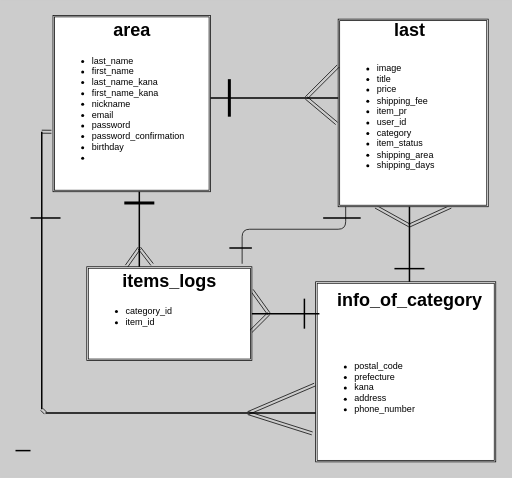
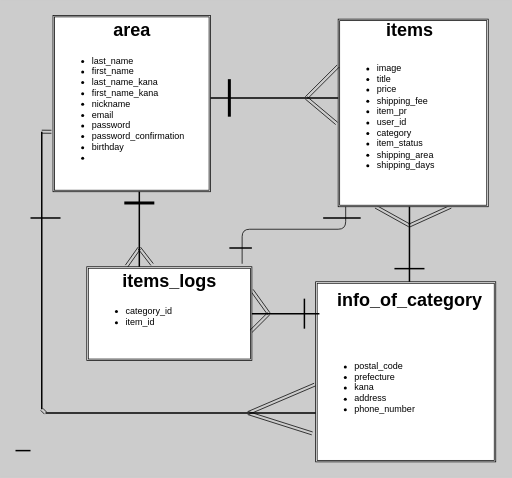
(410, 30) -> (410, 30)
